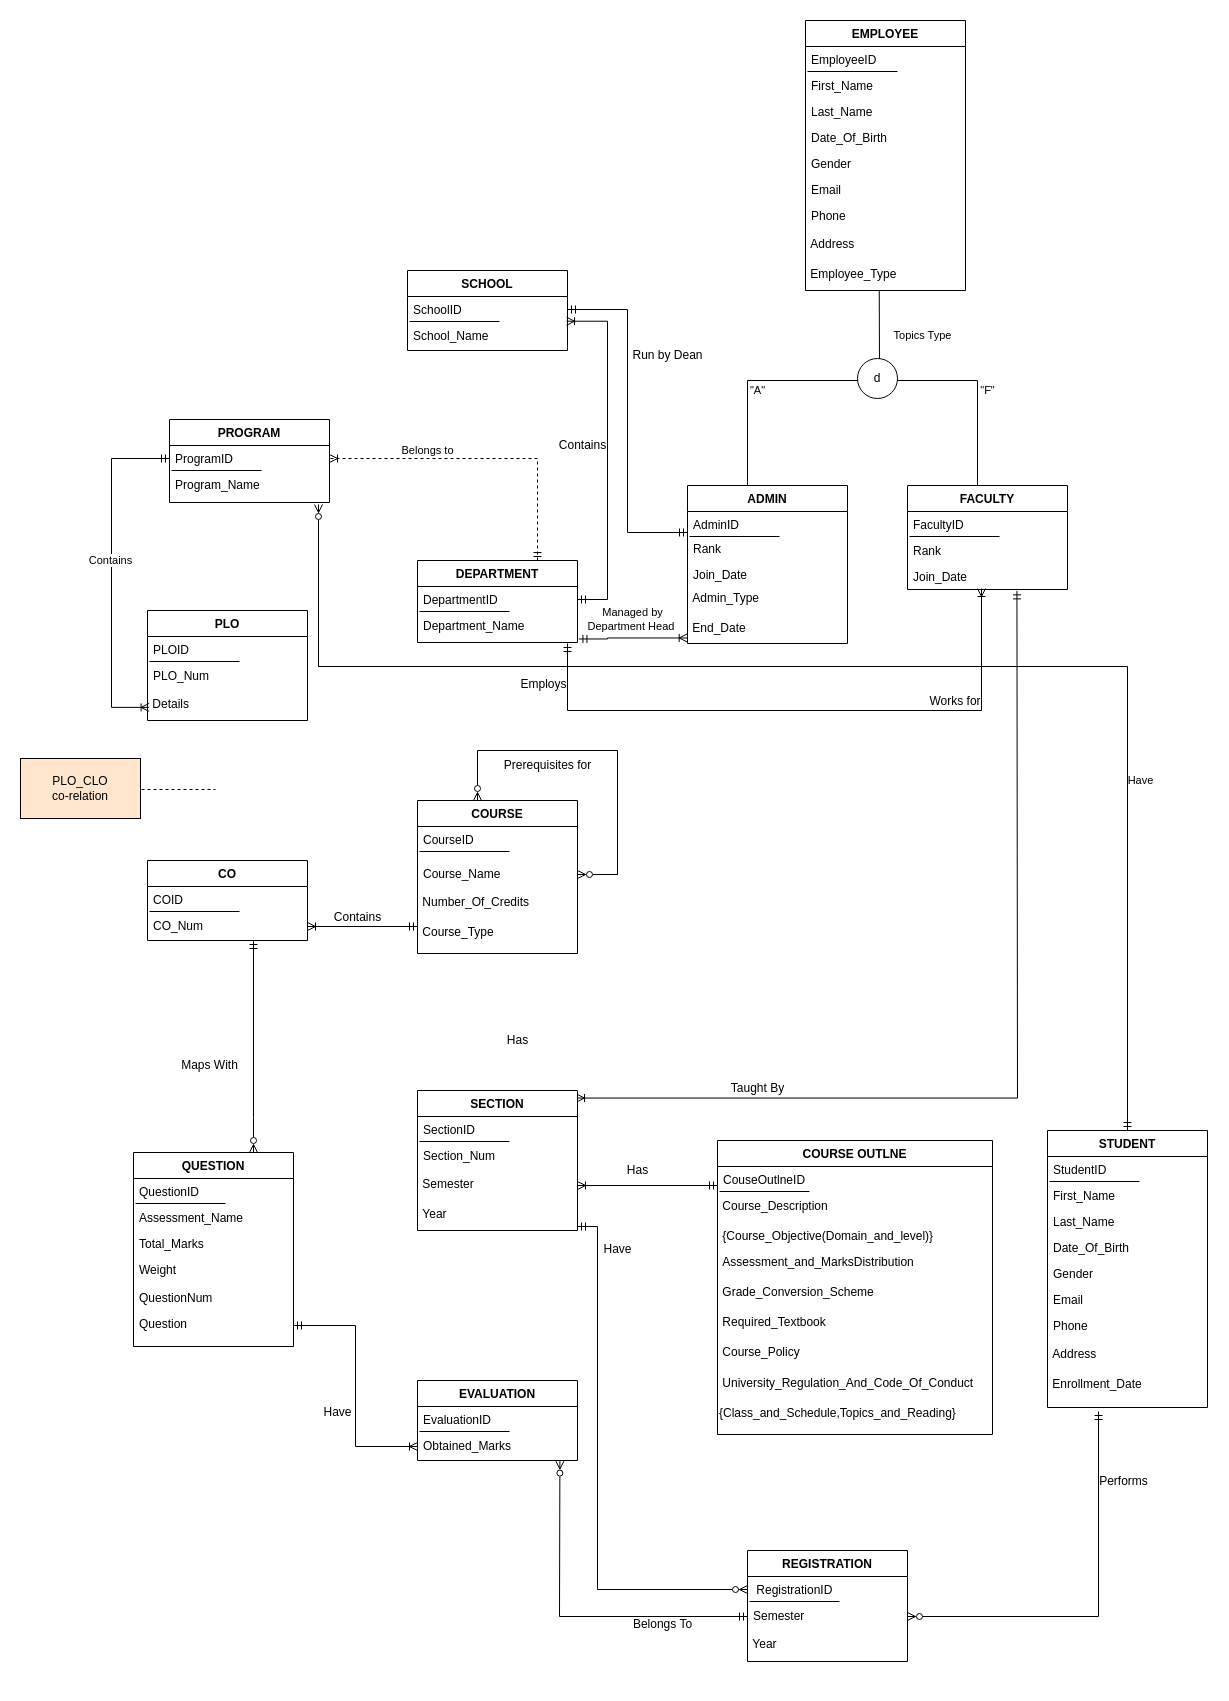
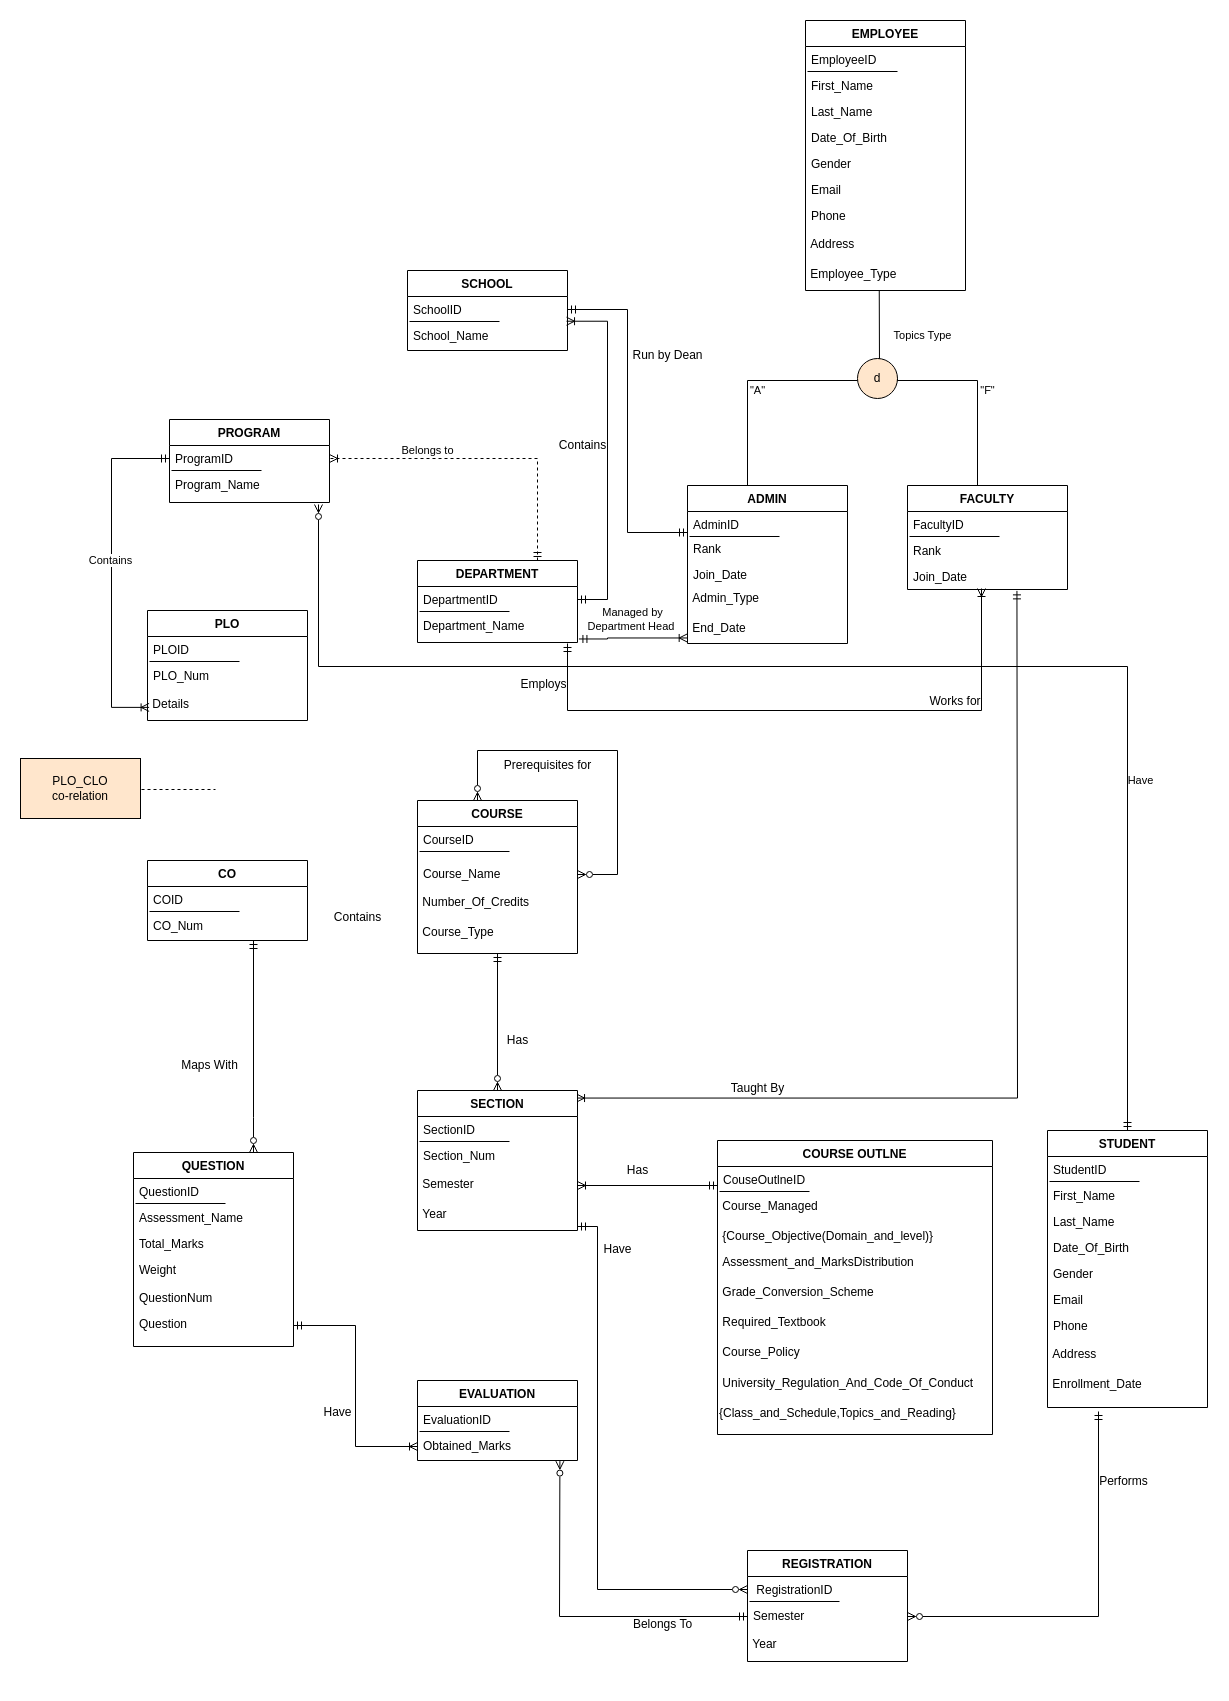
(878, 379) -> (878, 379)
(362, 927) -> none
none -> (498, 1015)
(777, 1207) -> (767, 1207)
